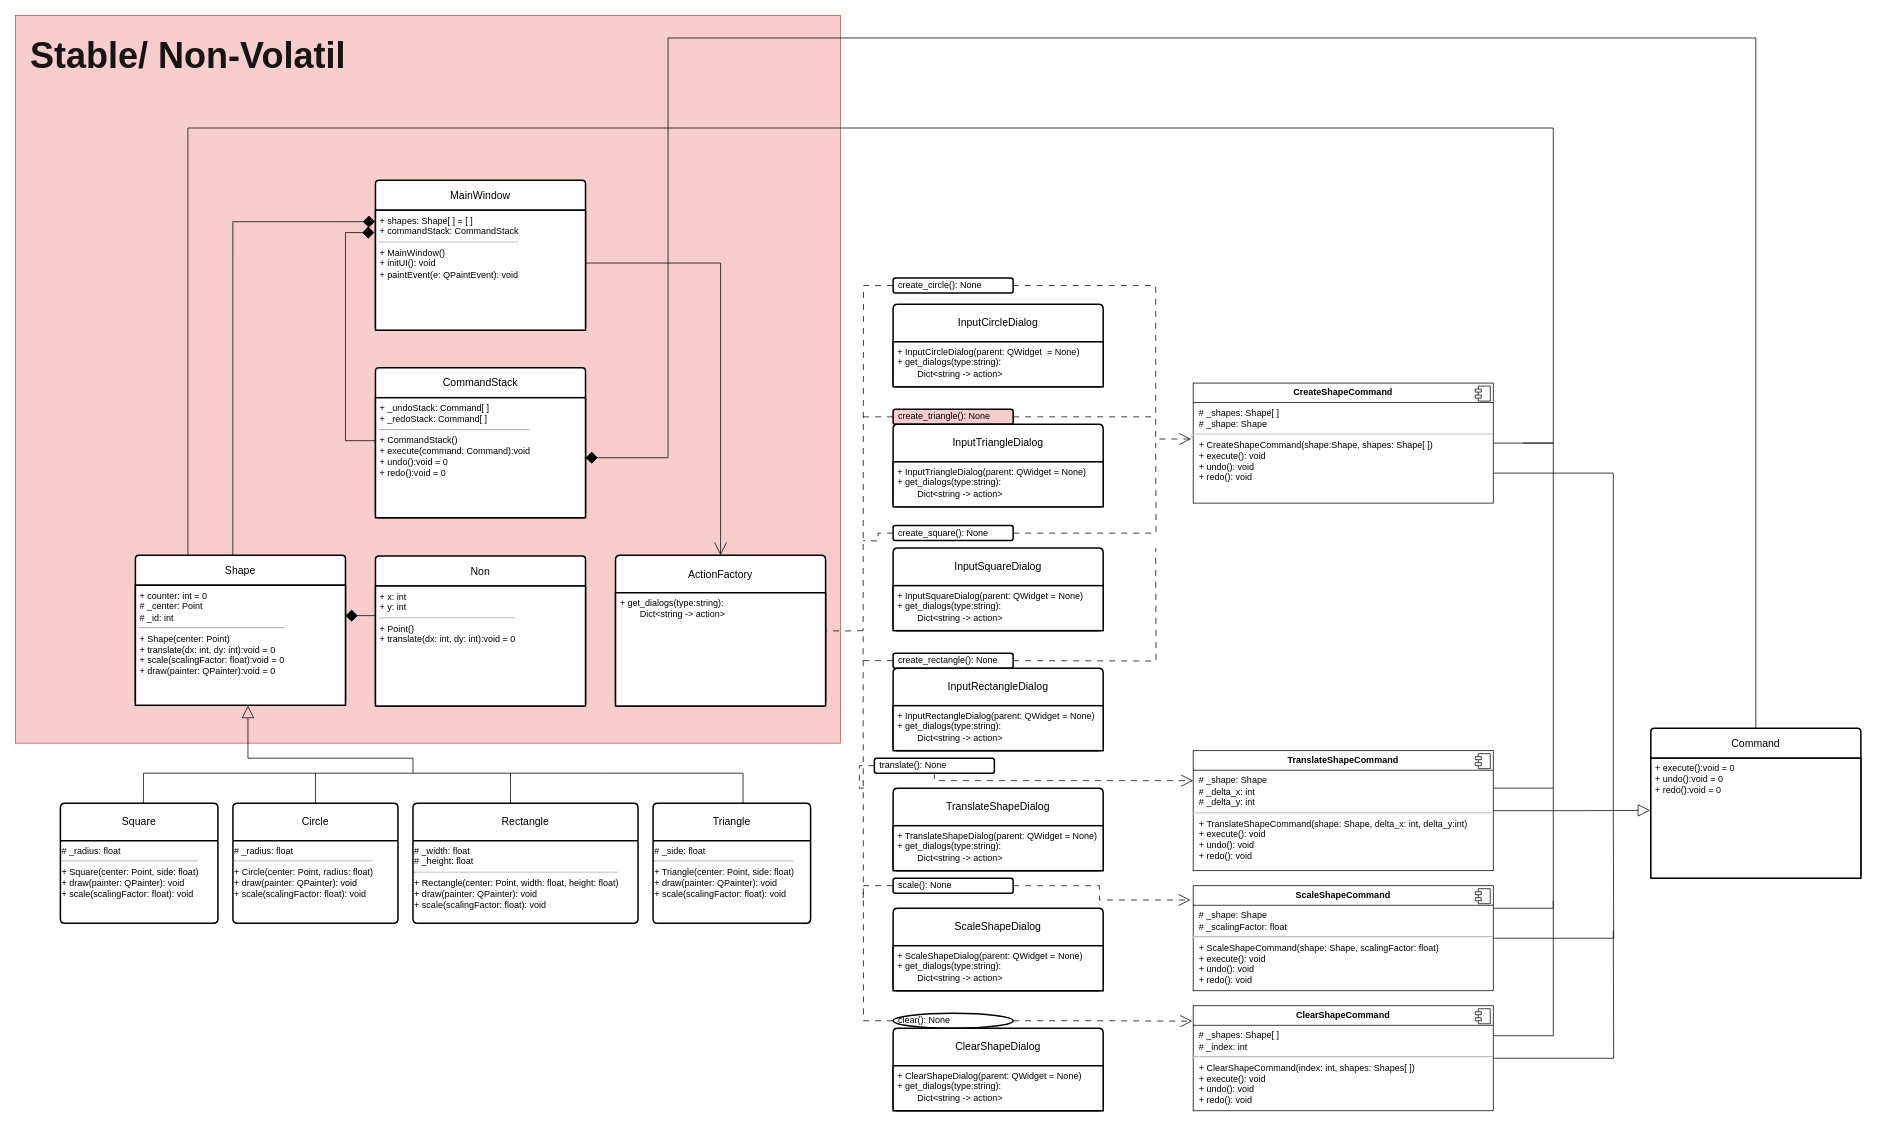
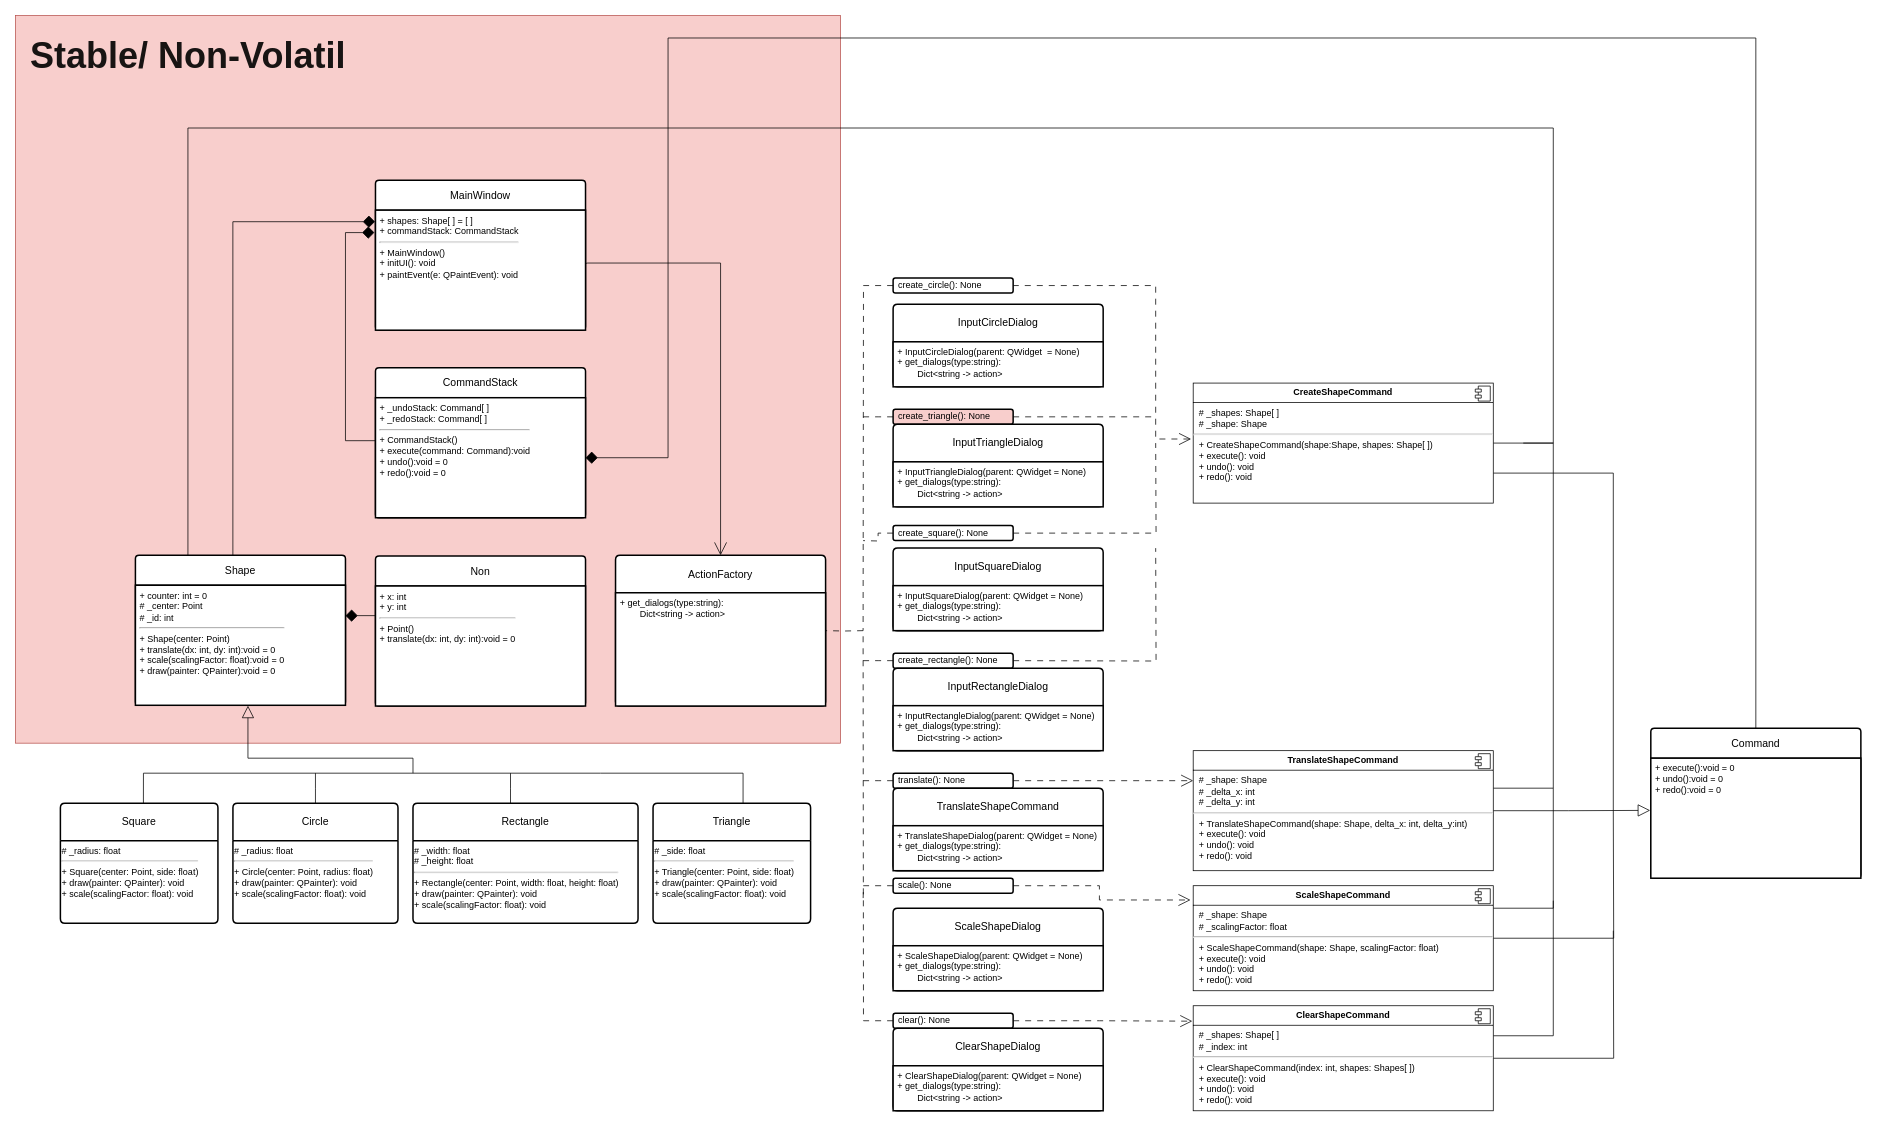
(934, 765) -> (953, 780)
(998, 807) -> (998, 807)
(953, 1020) -> (953, 1020)
